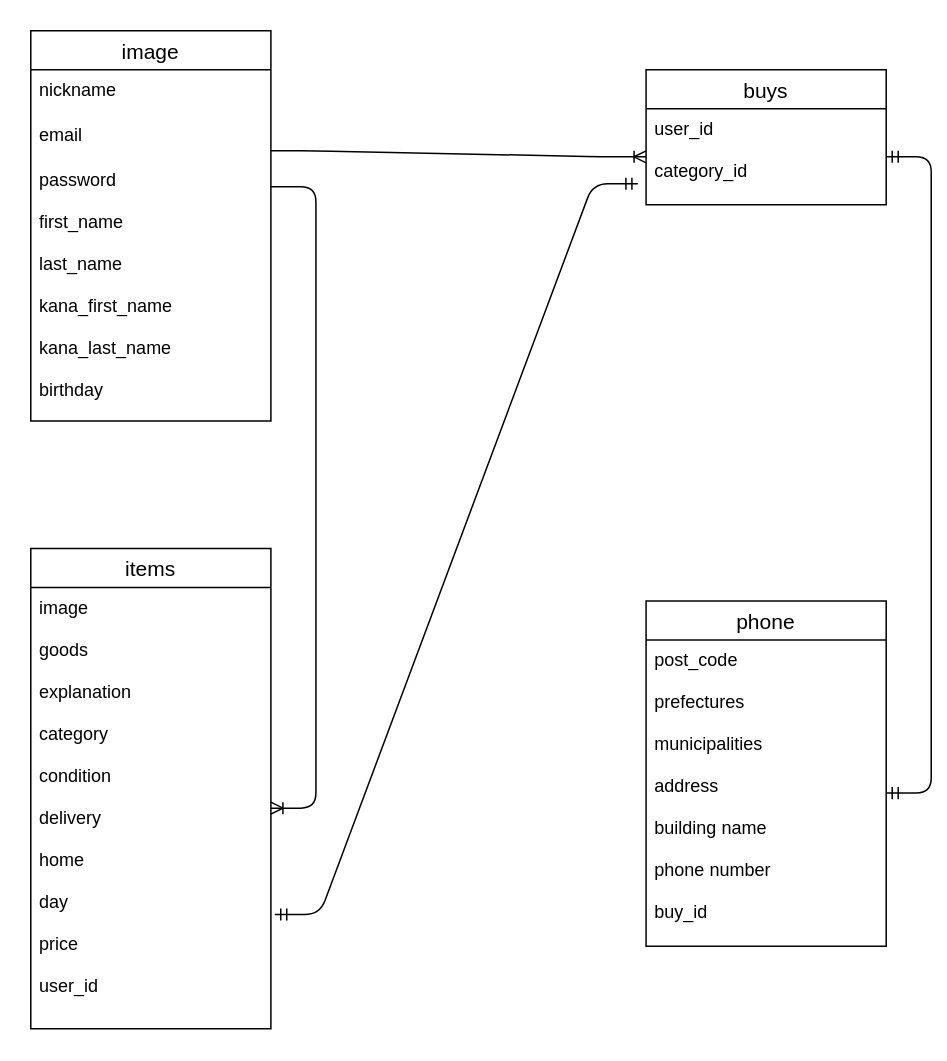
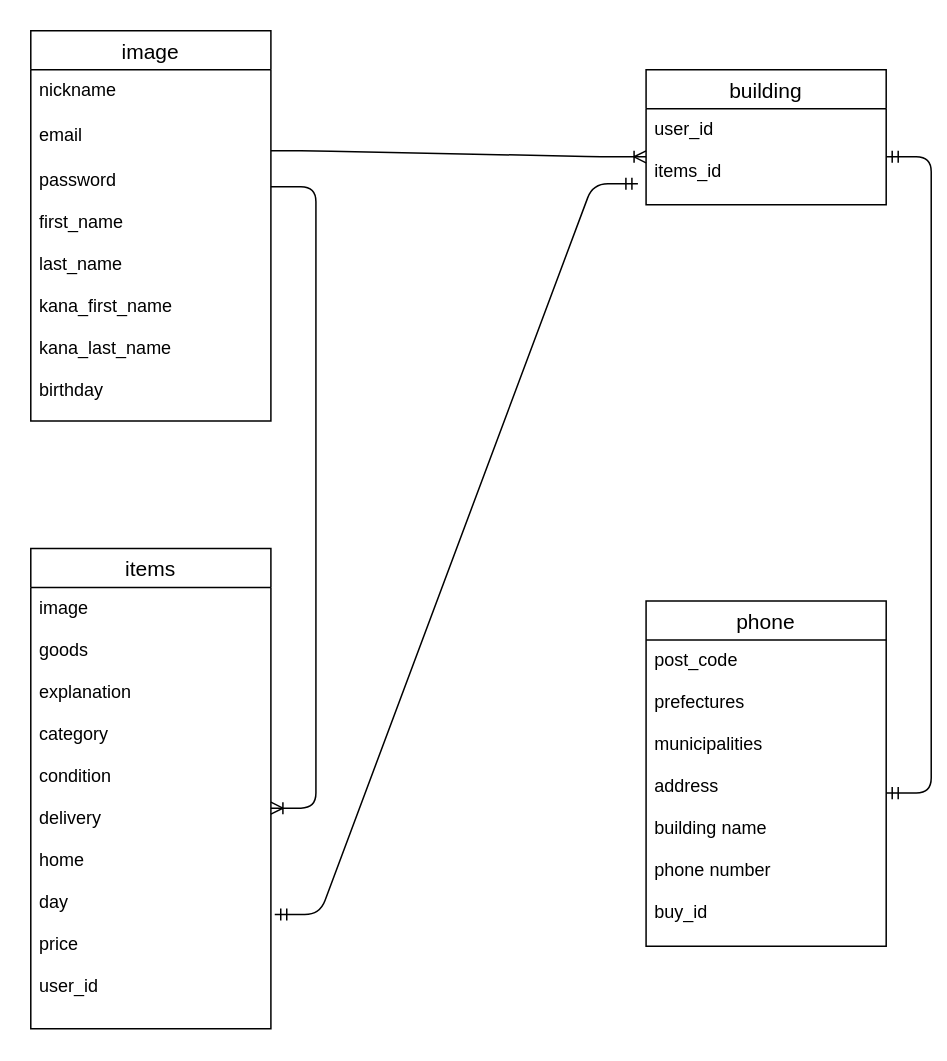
(765, 91) -> (765, 91)
(687, 129) -> (687, 129)
